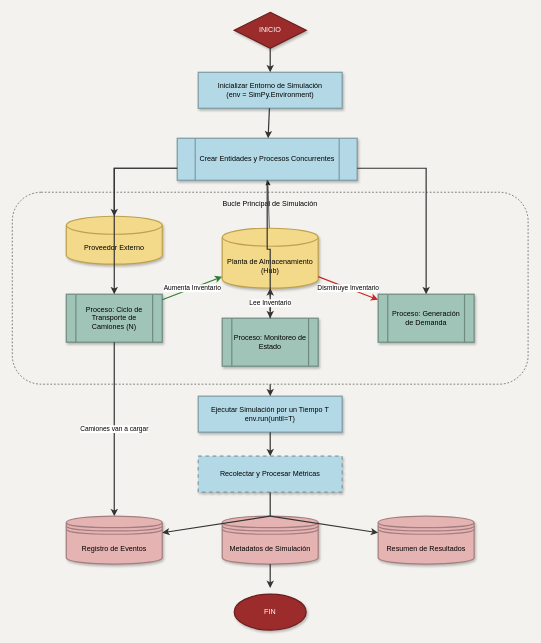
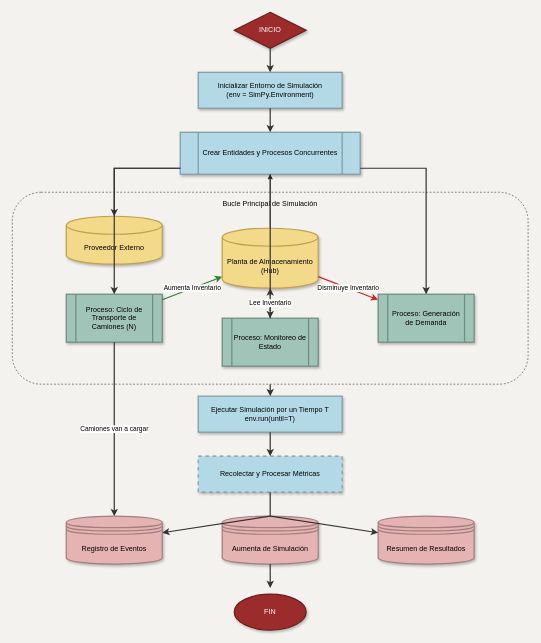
(267, 159) -> (270, 153)
(270, 549) -> (270, 549)
